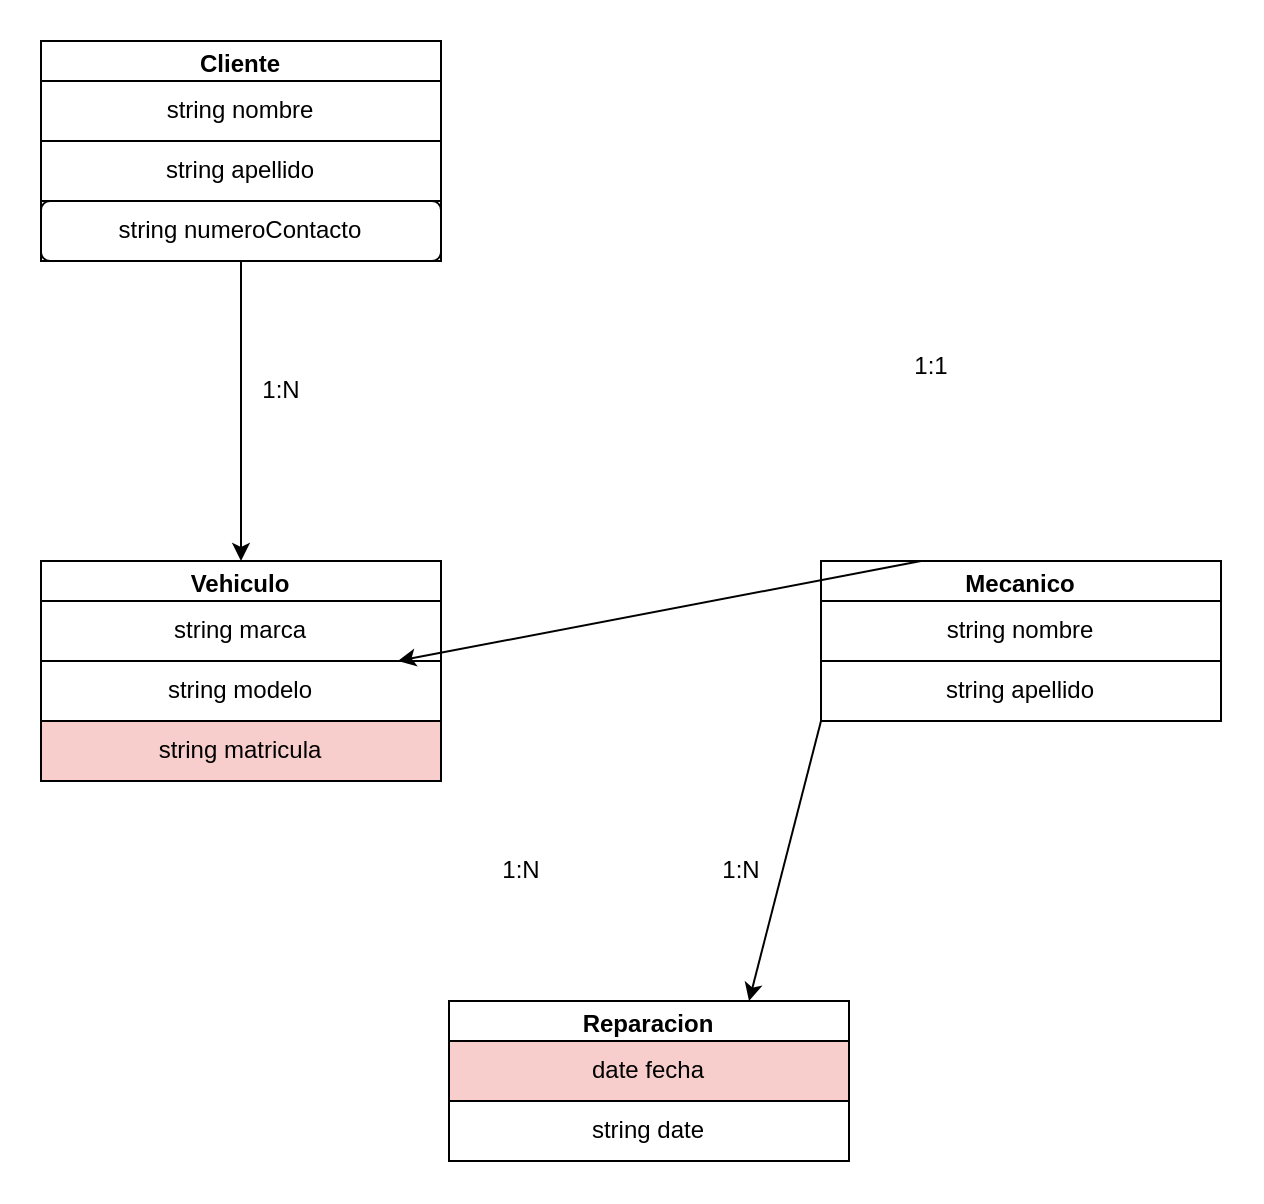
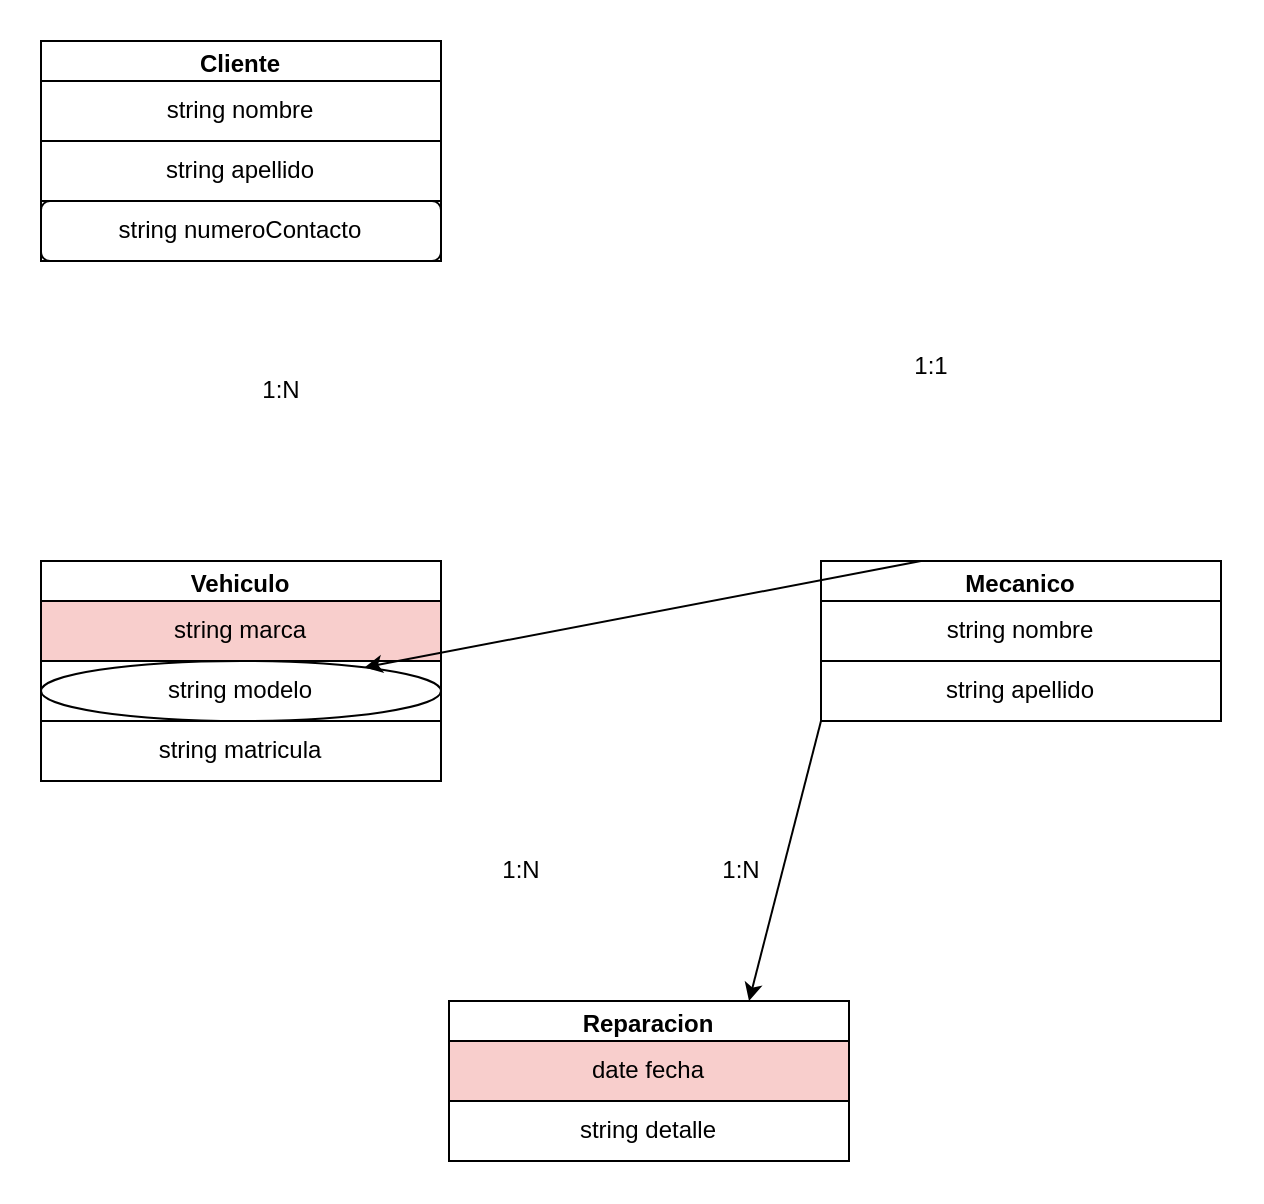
(241, 406) -> none
(241, 631) -> (241, 631)
(241, 691) -> (241, 691)
(241, 751) -> (241, 751)
(649, 1131) -> (649, 1131)
